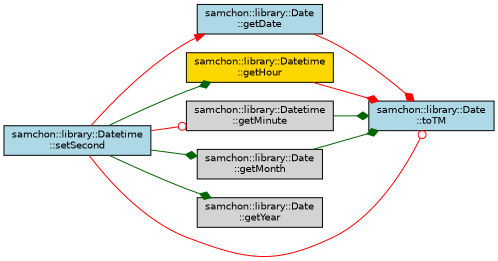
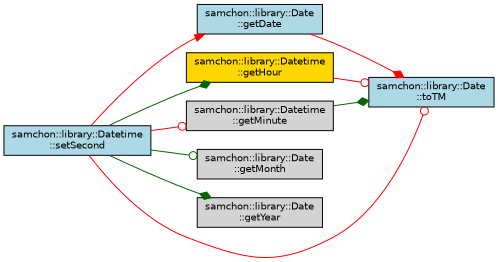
(340, 90) -> (347, 80)
(340, 142) -> none
(168, 152) -> (170, 153)
